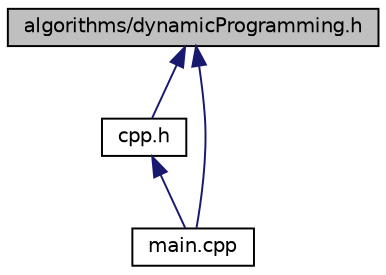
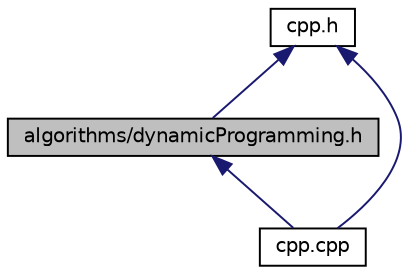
(164, 91) -> (246, 89)
(193, 247) -> (313, 247)
